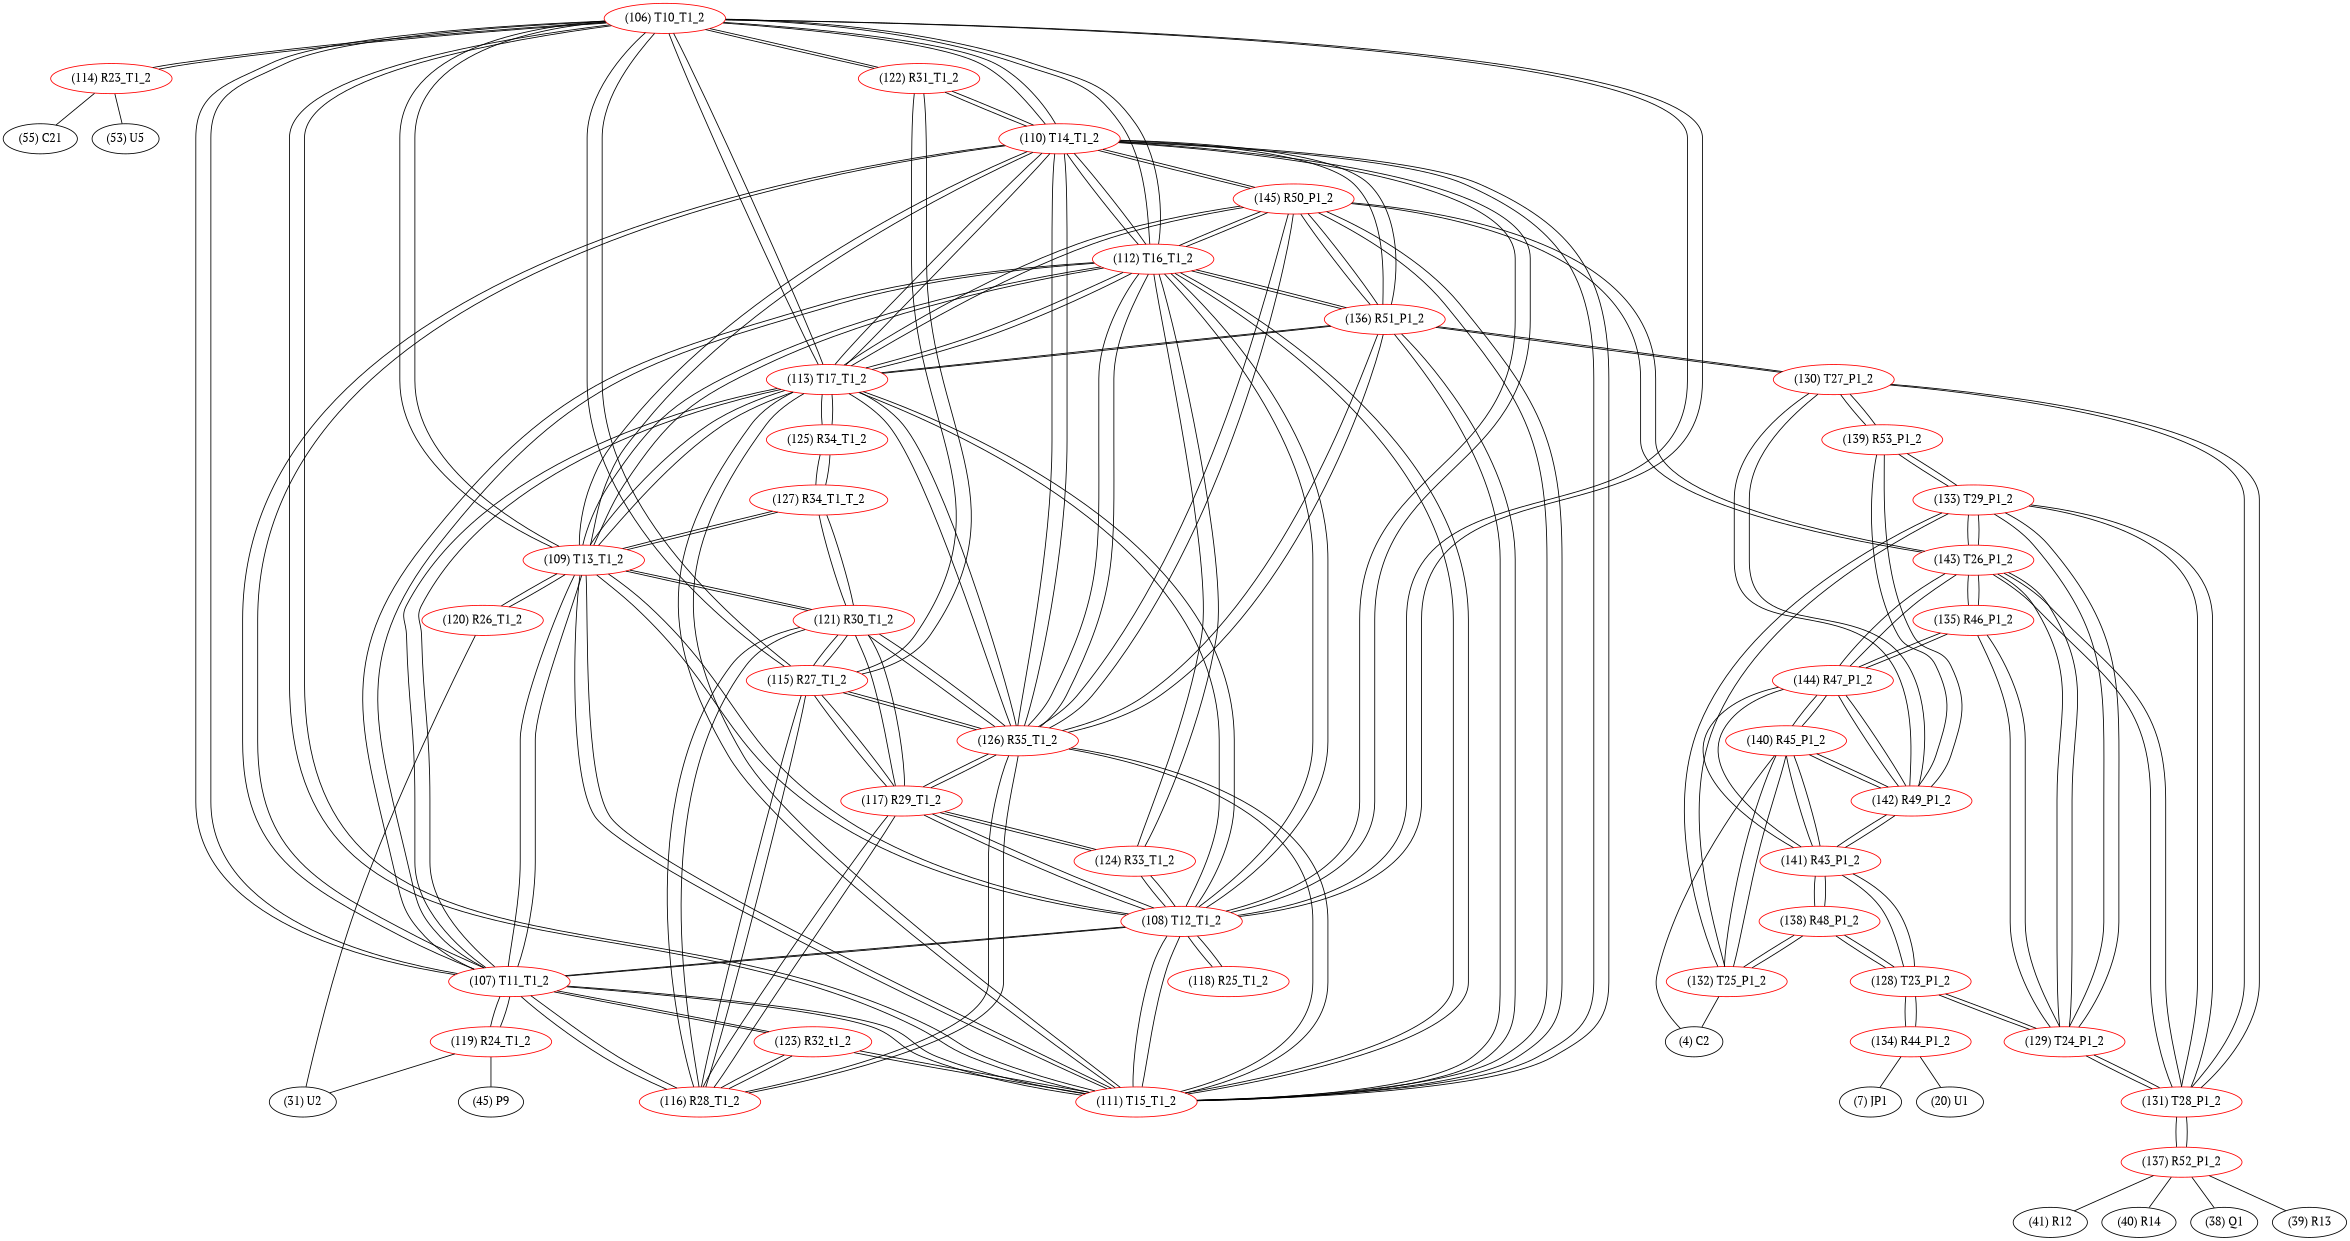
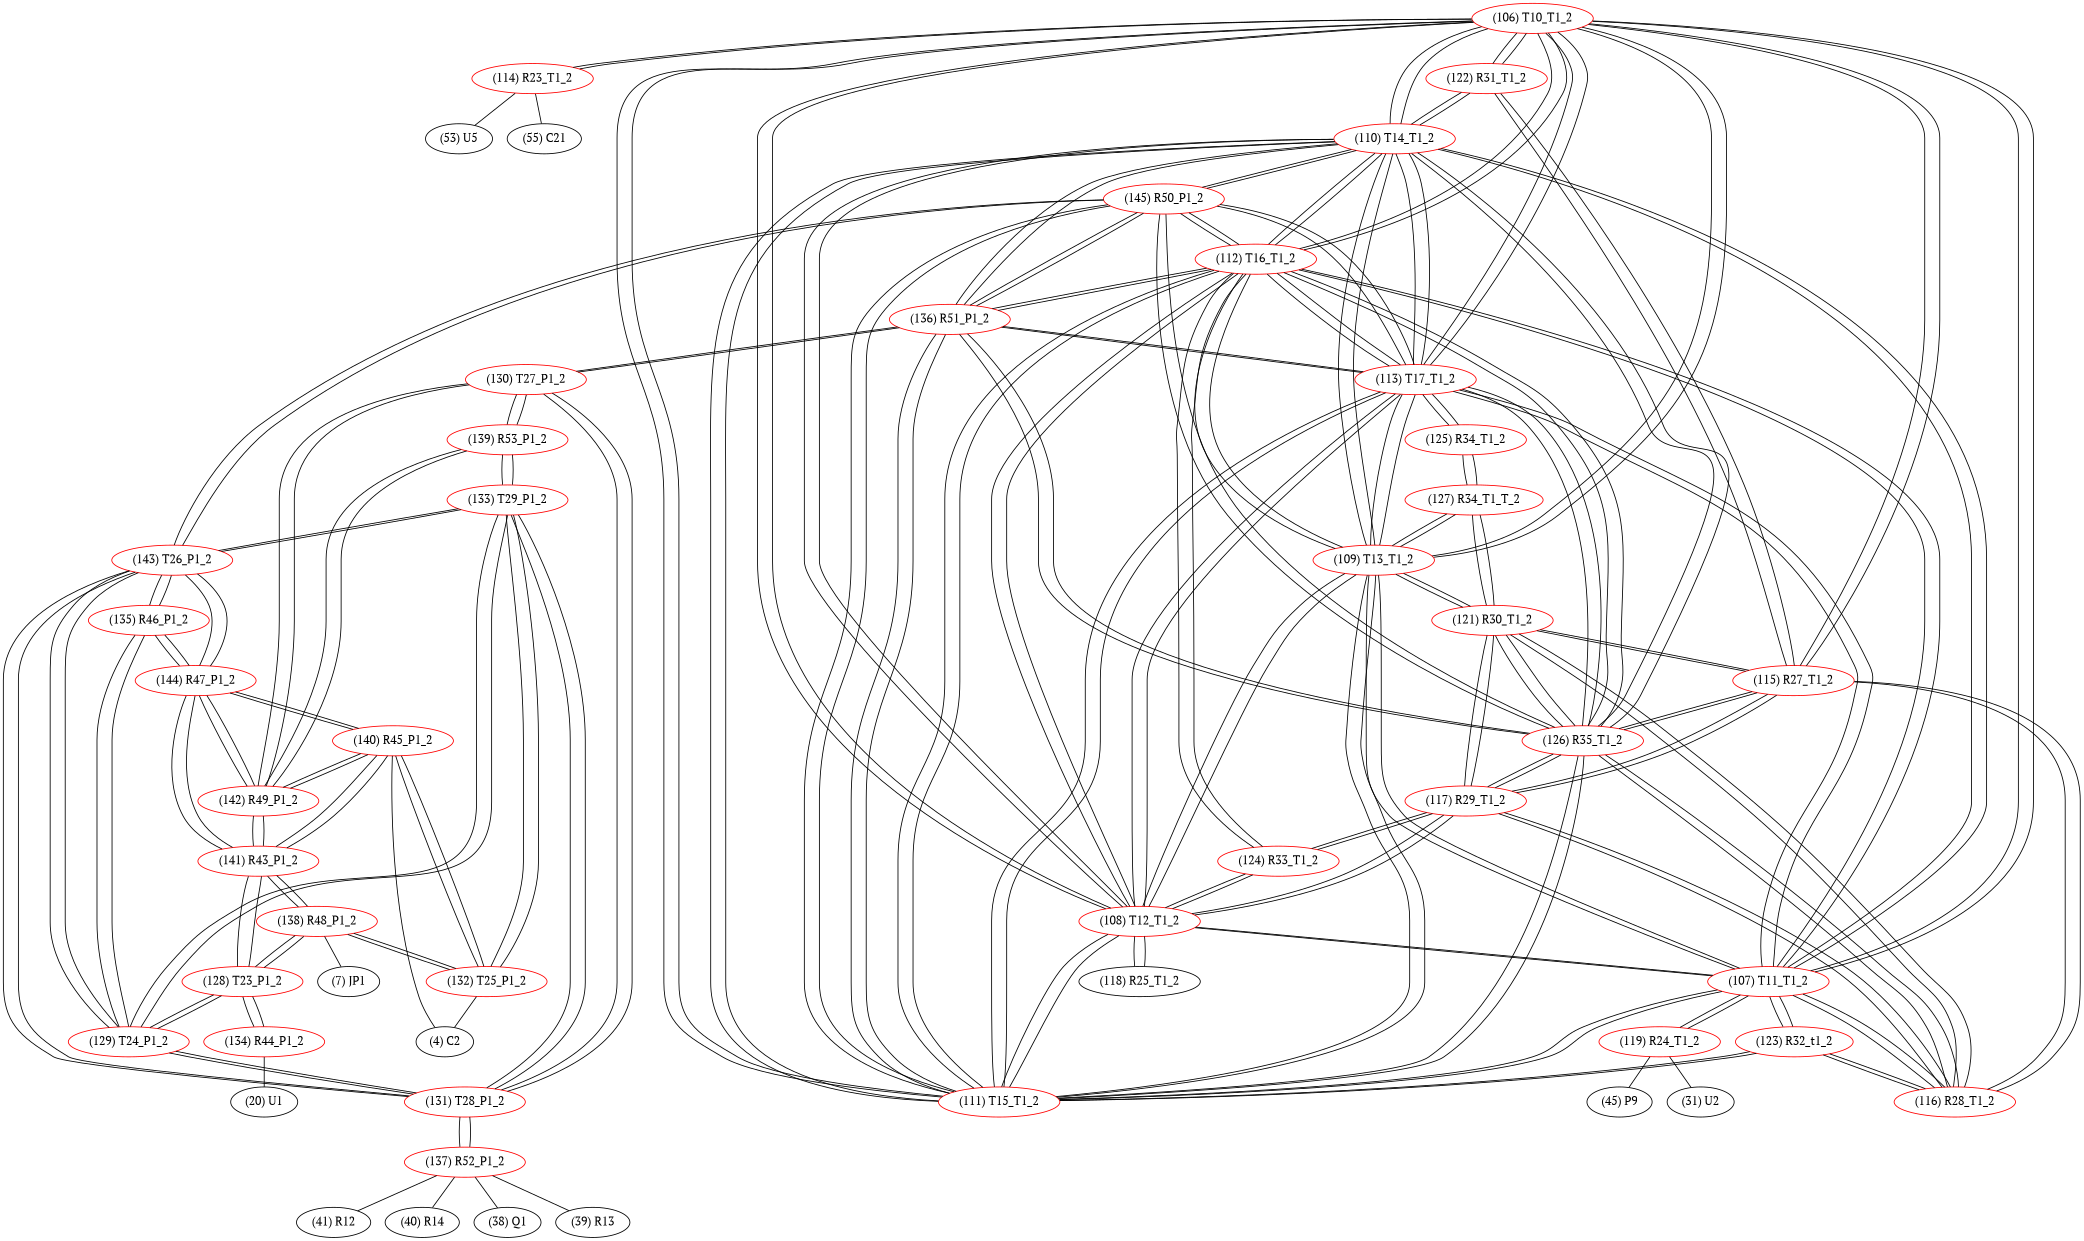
(483, 620) -> none
(1228, 982) -> (1140, 982)
(1890, 1072) -> (333, 952)
